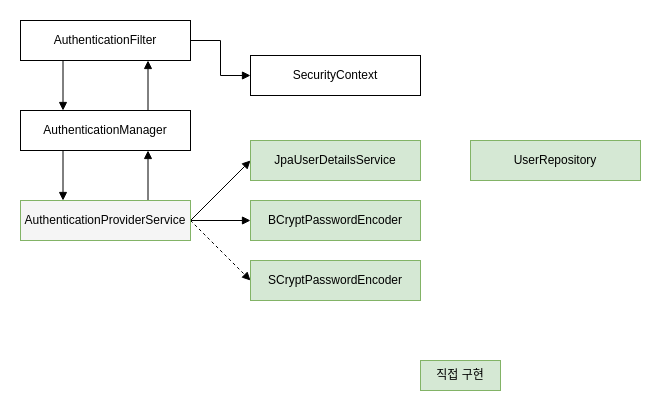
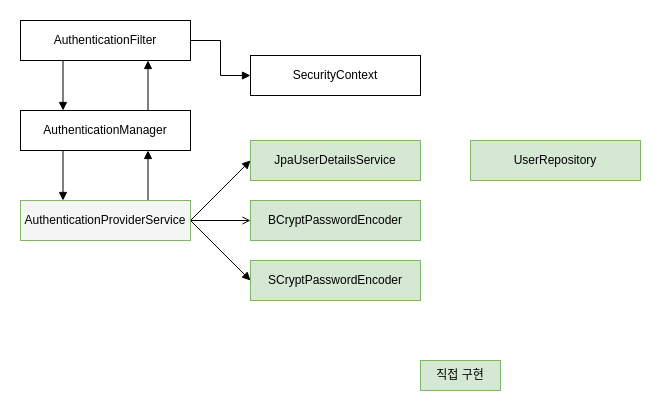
(241, 221) -> (243, 221)
(217, 247) -> (217, 247)
